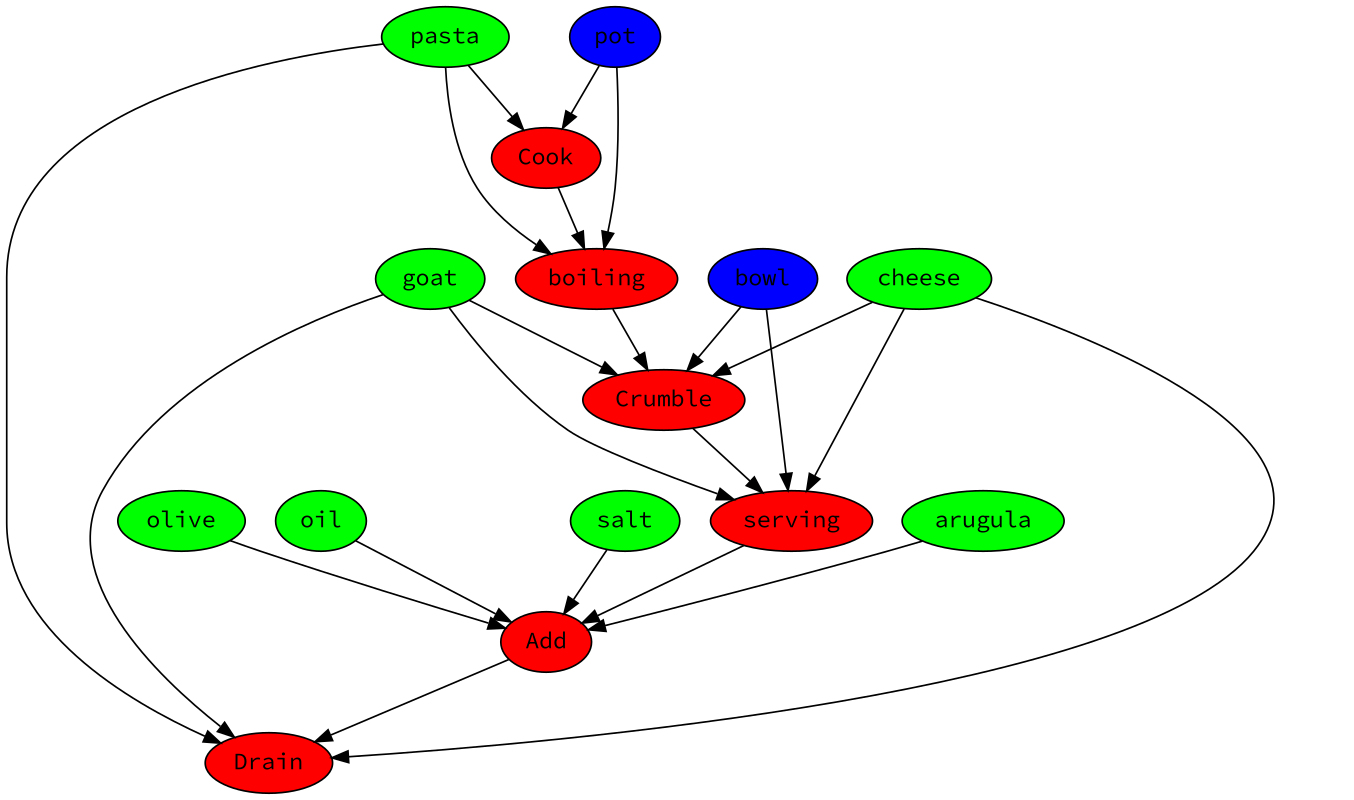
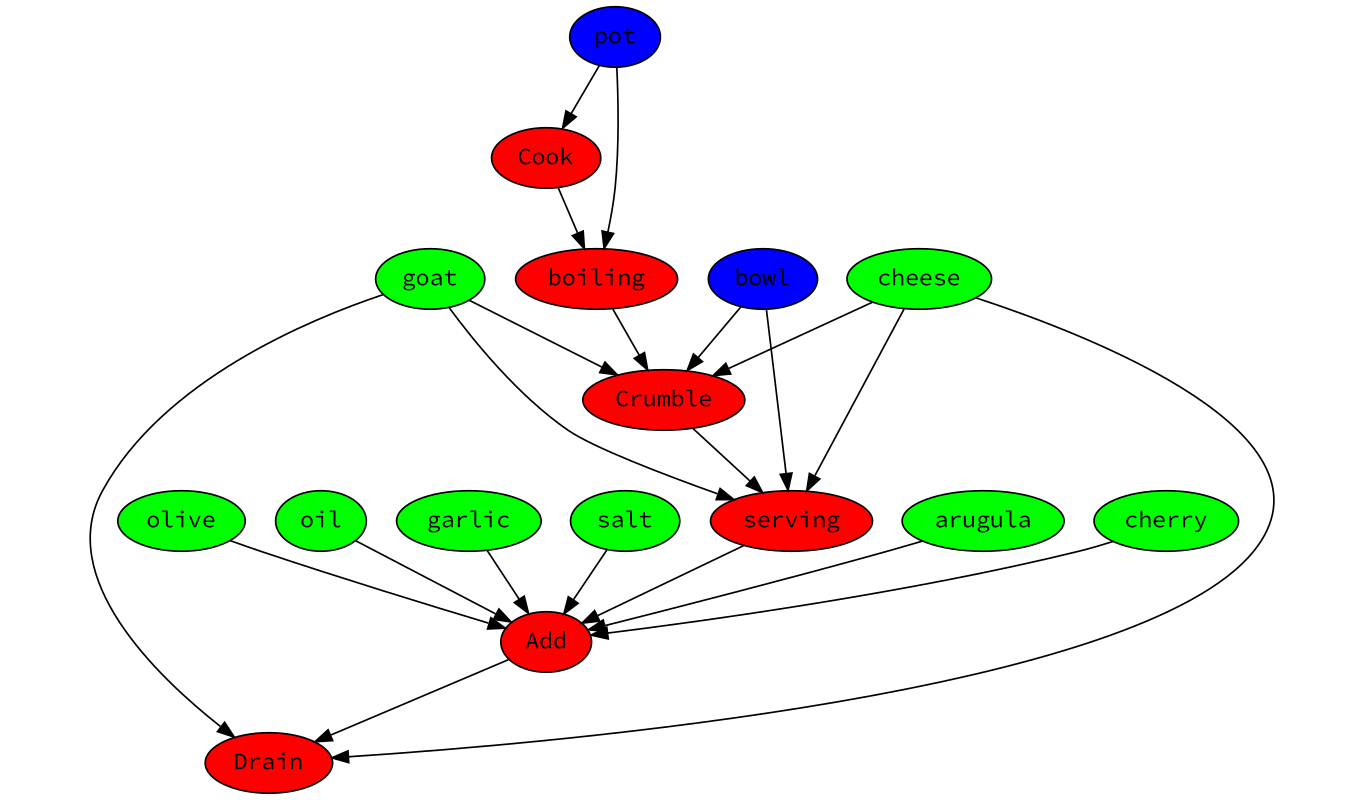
(445, 37) -> none
none -> (469, 521)
none -> (1166, 521)
